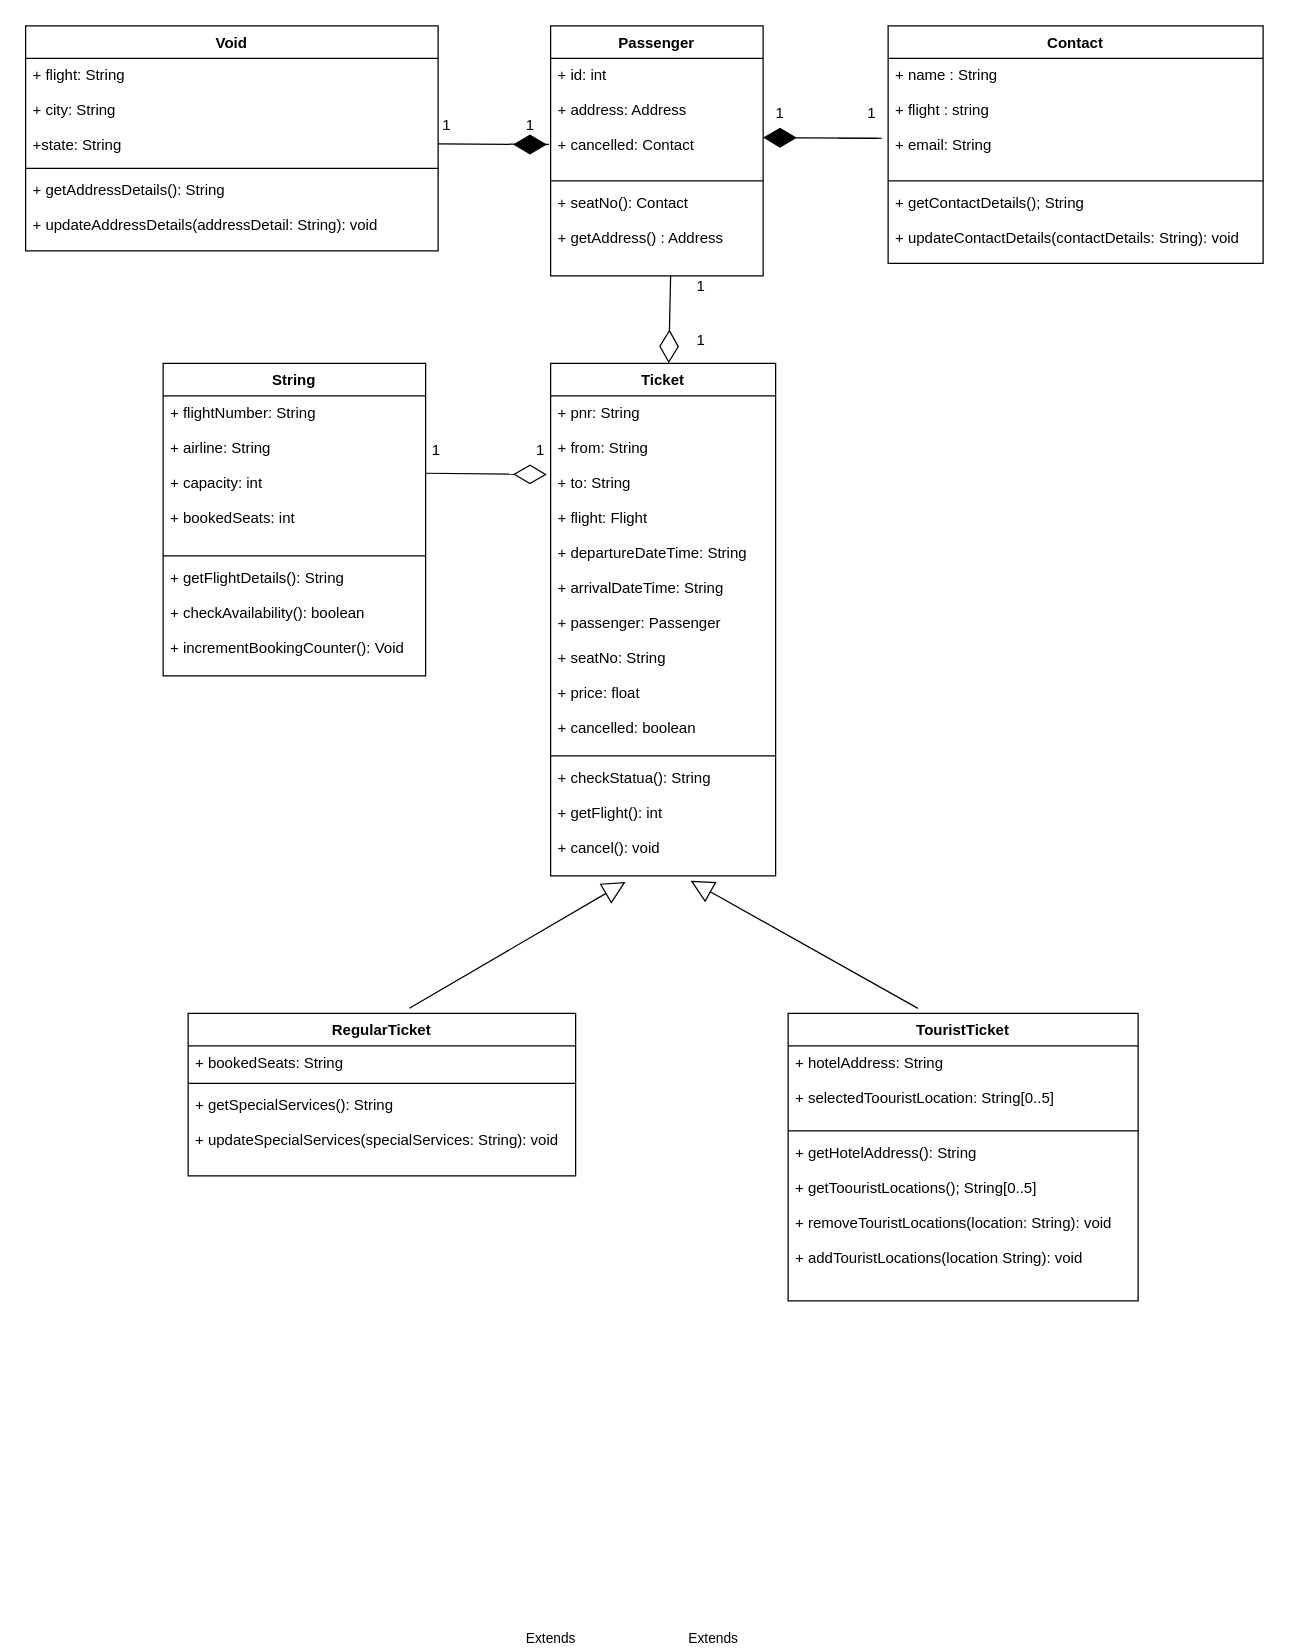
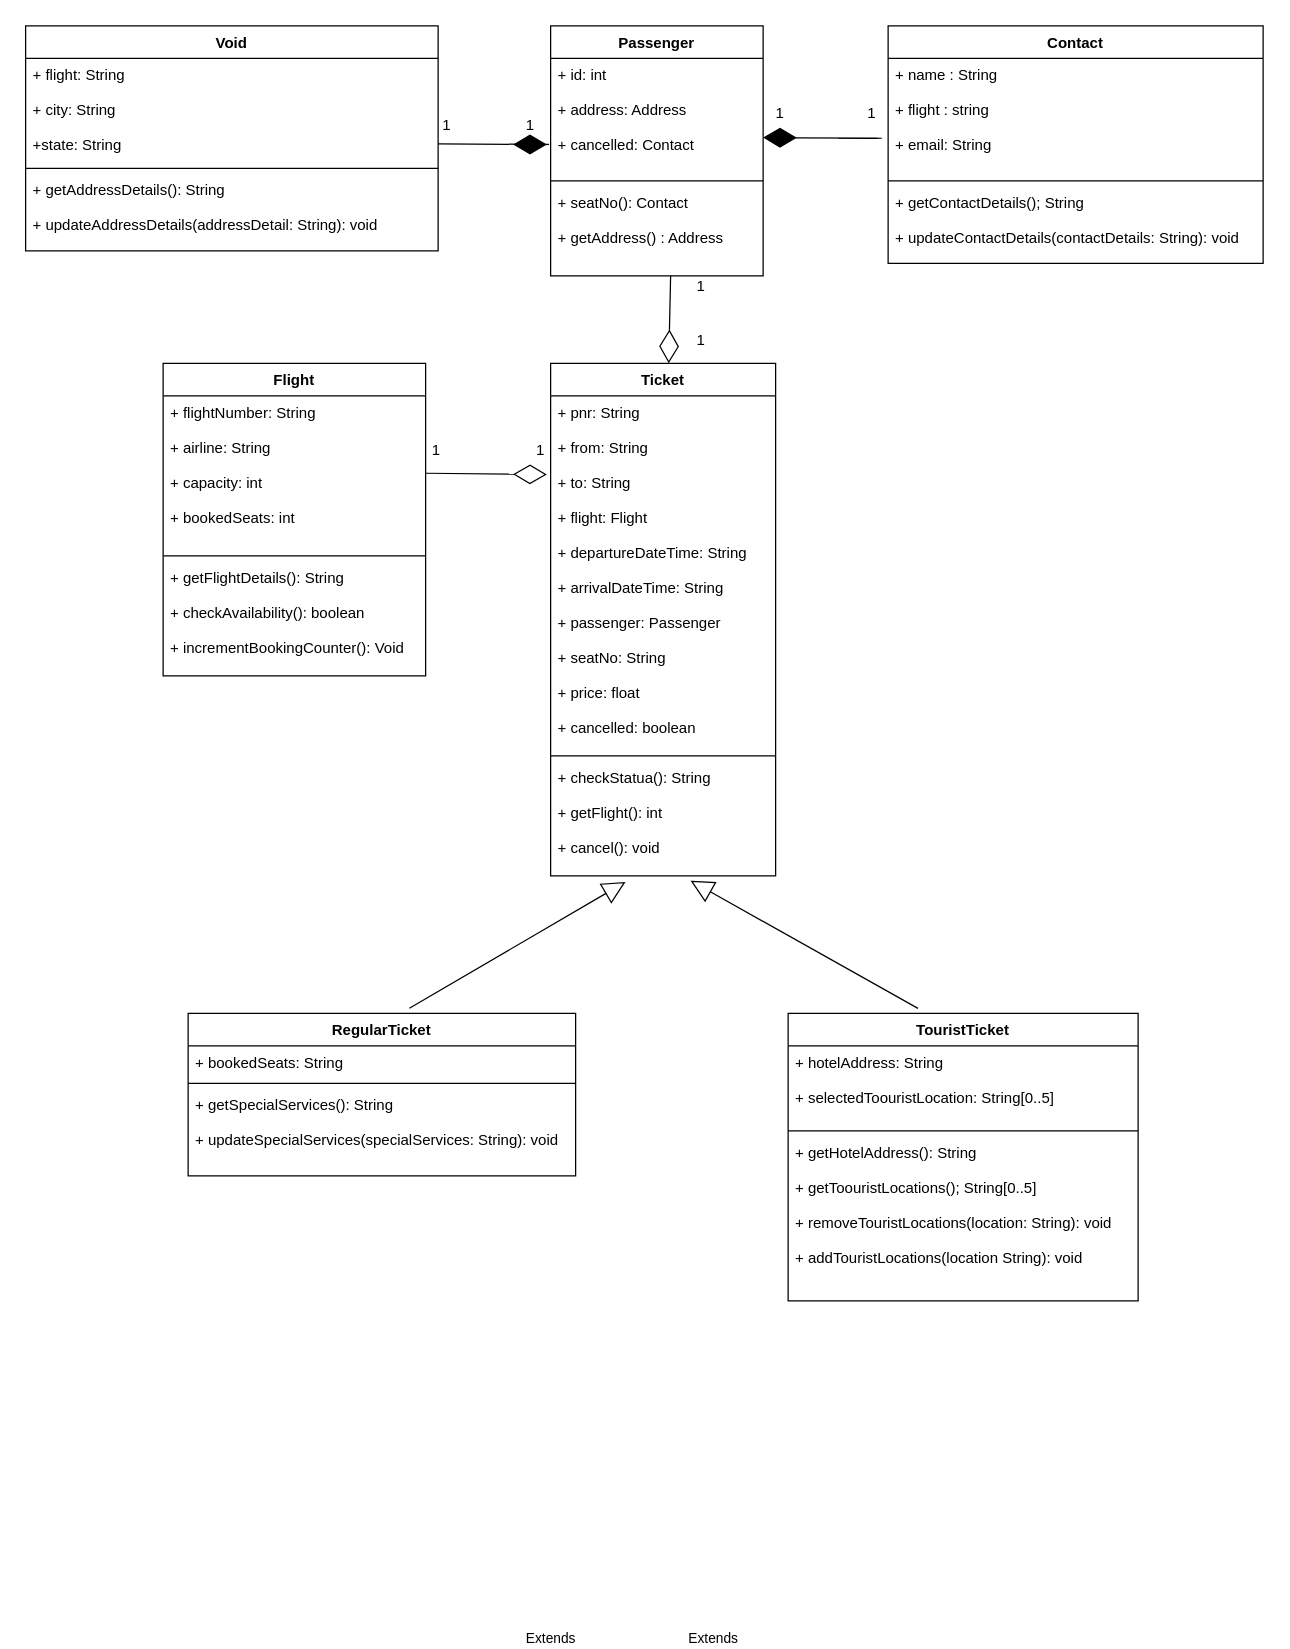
(294, 380) -> (294, 380)
